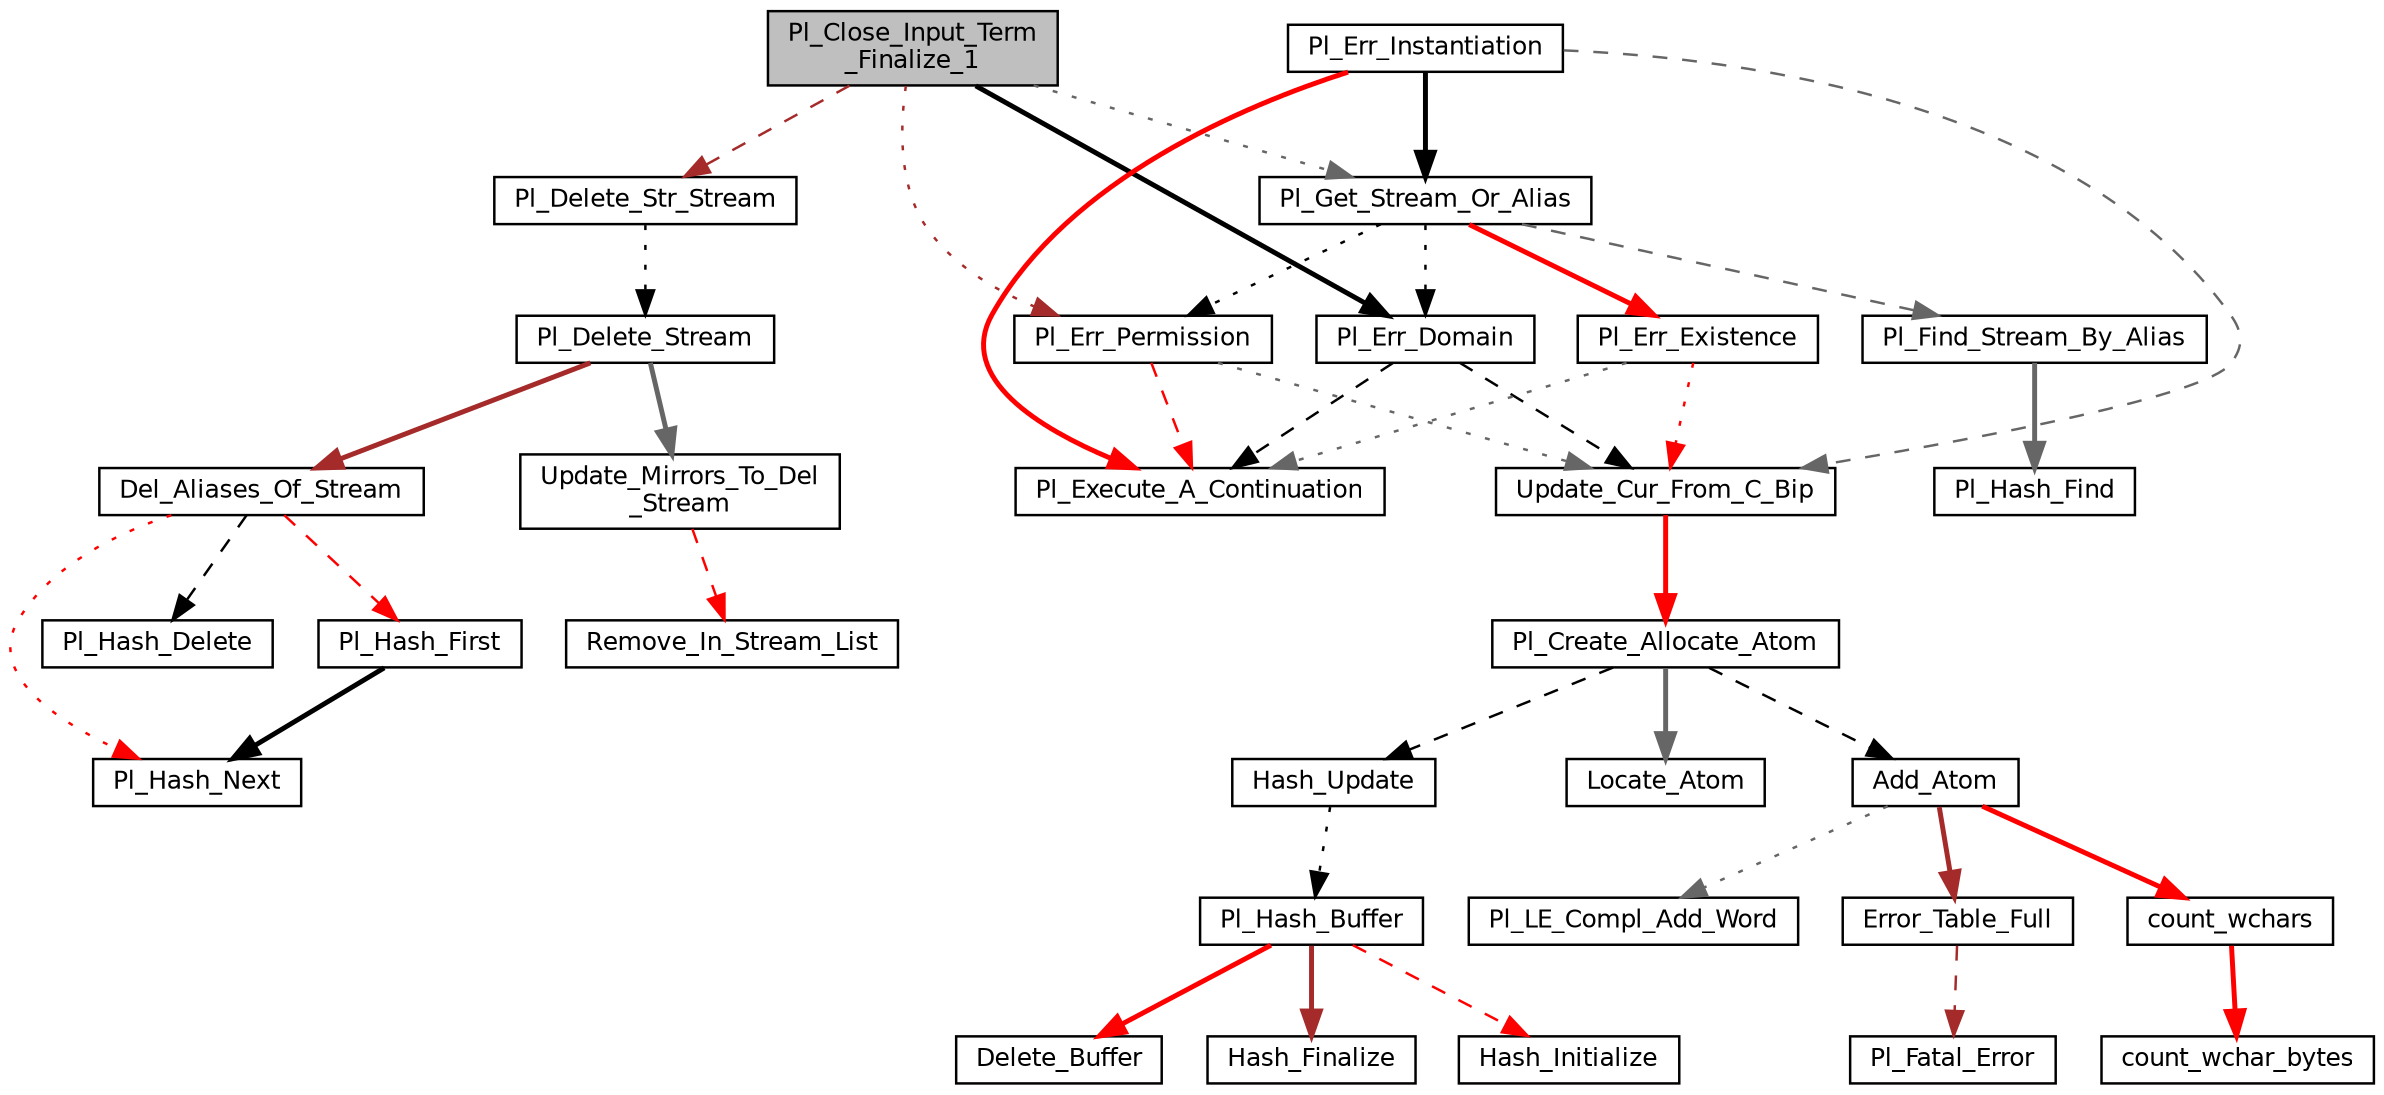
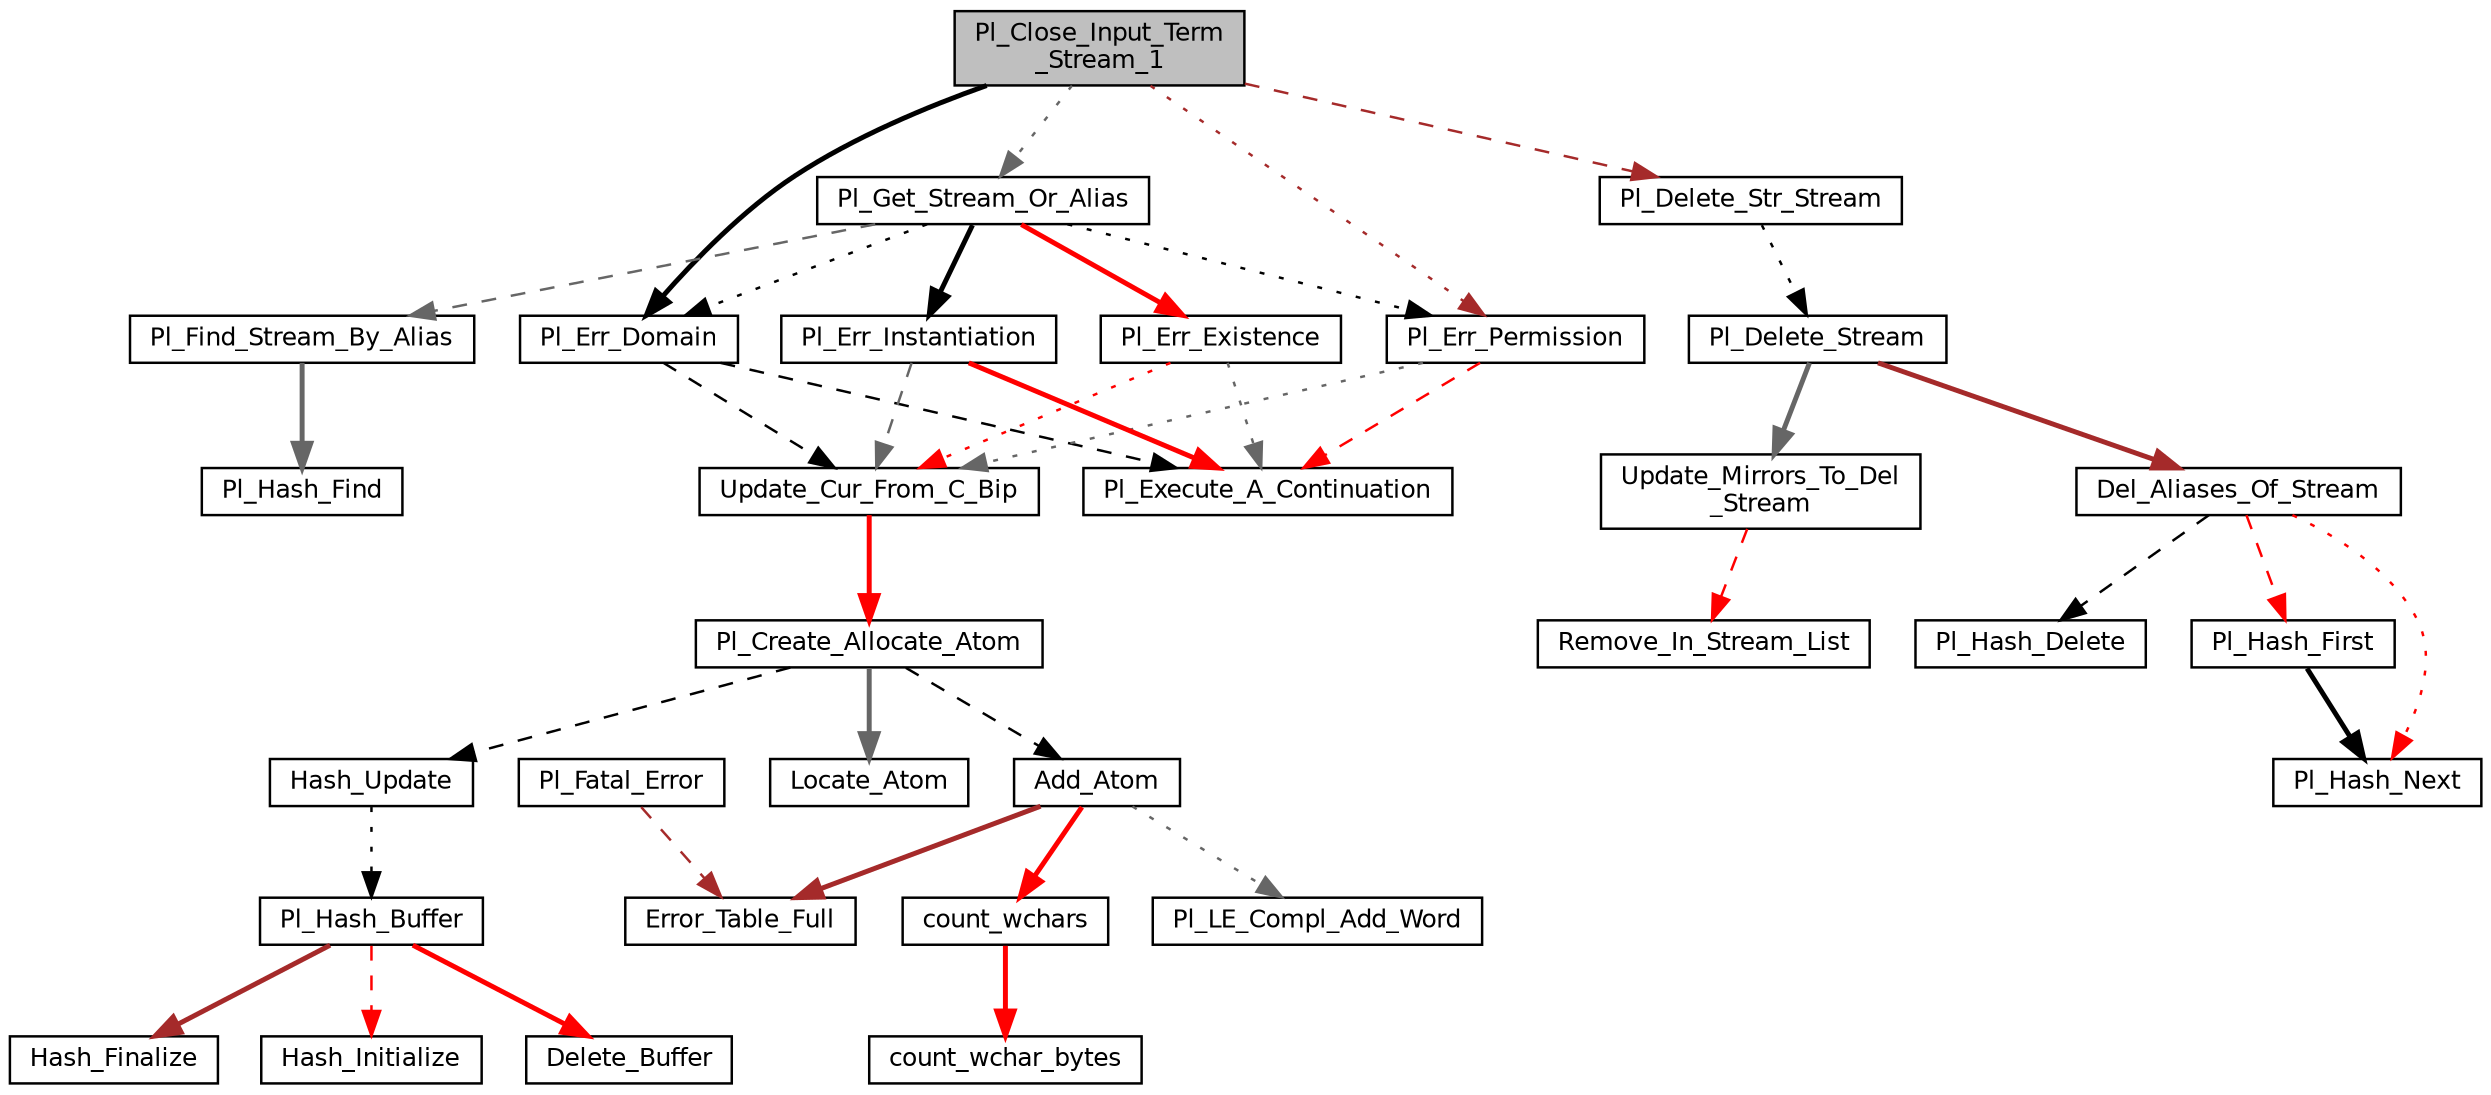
(913, 48) -> (1100, 48)
(1425, 112) -> (956, 259)
(1956, 978) -> (673, 843)
